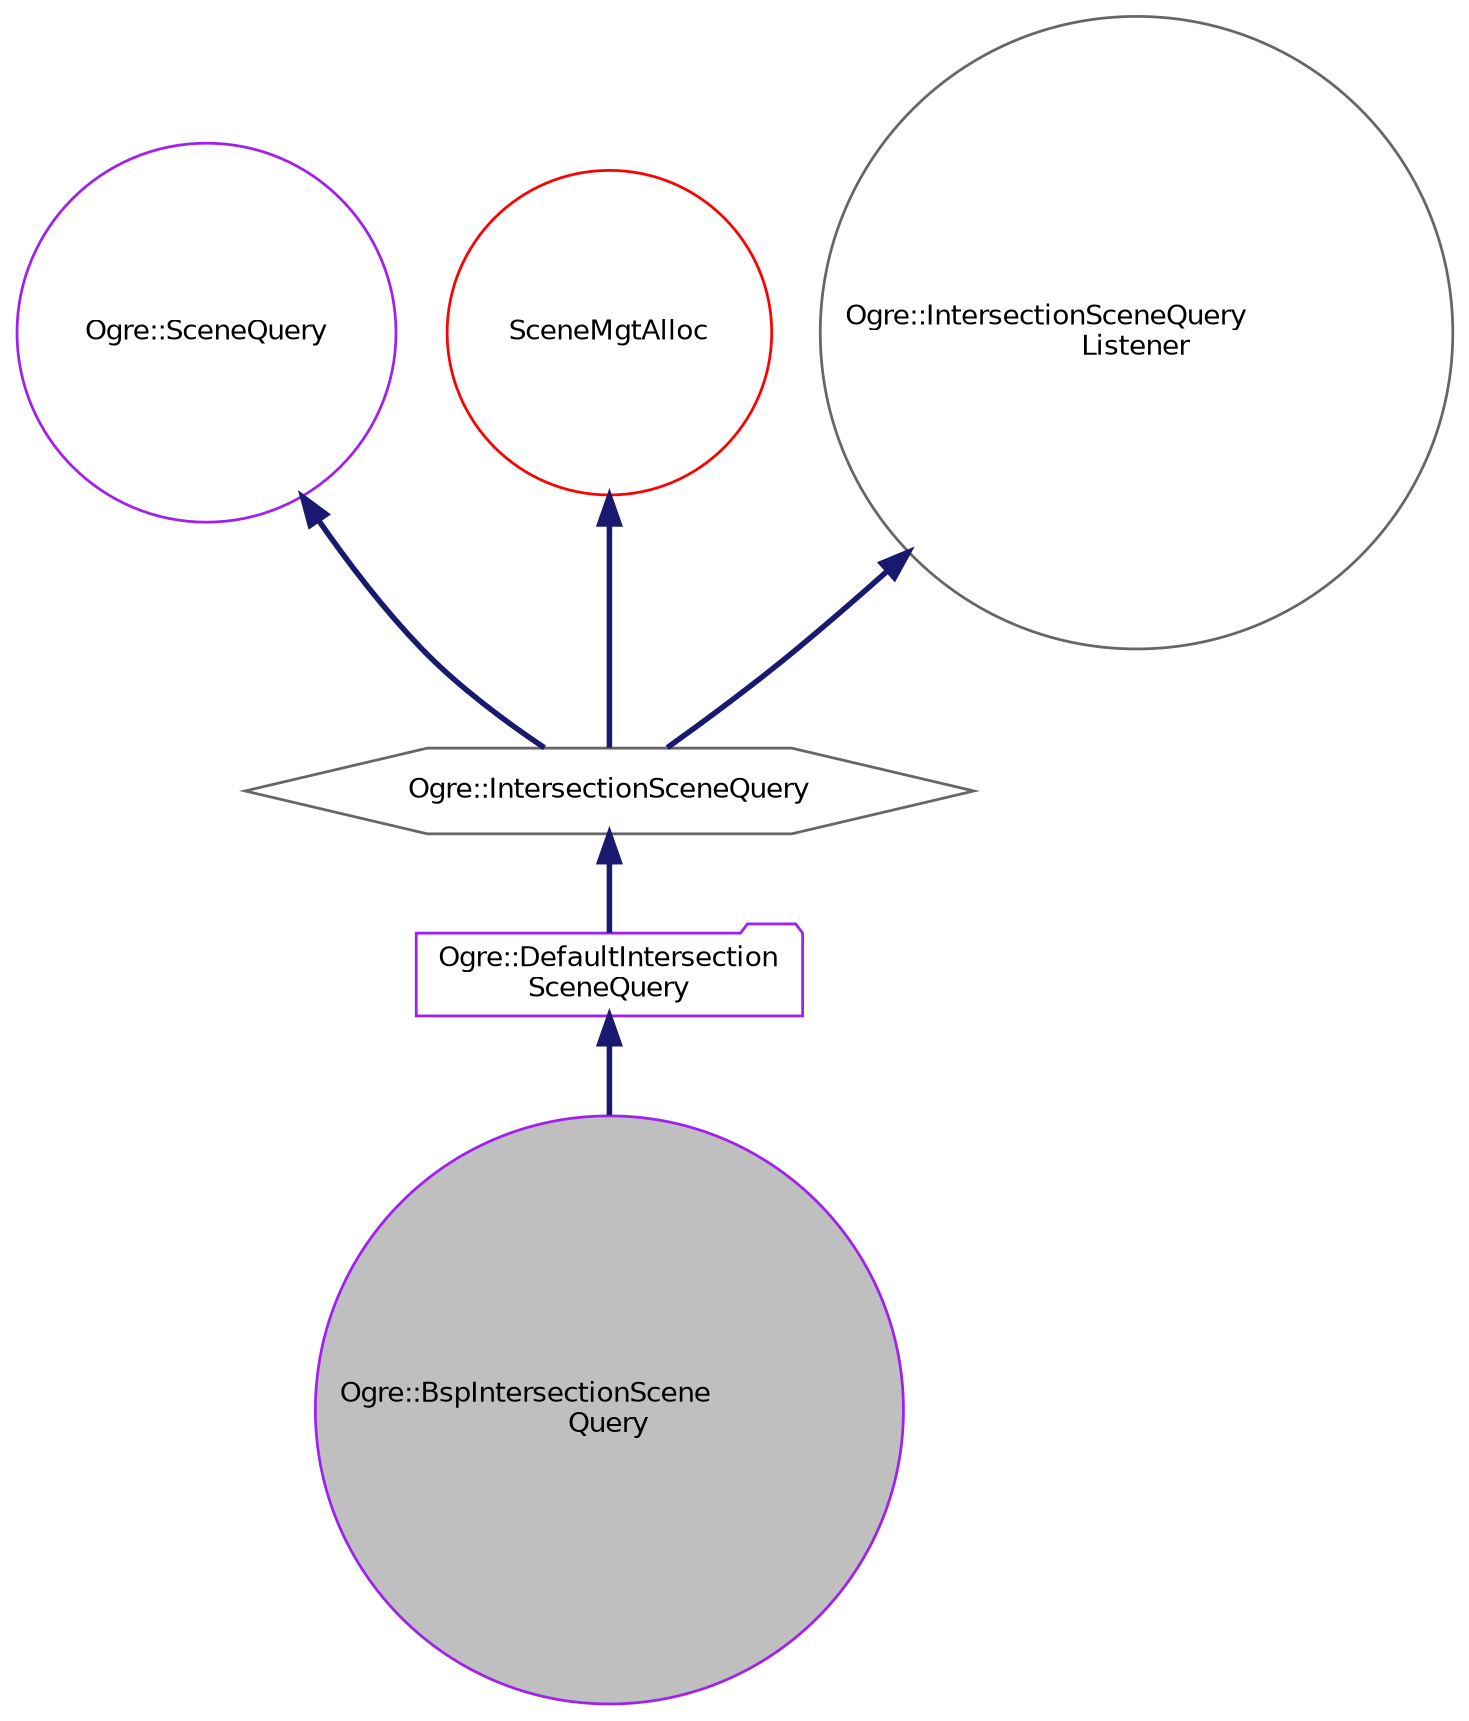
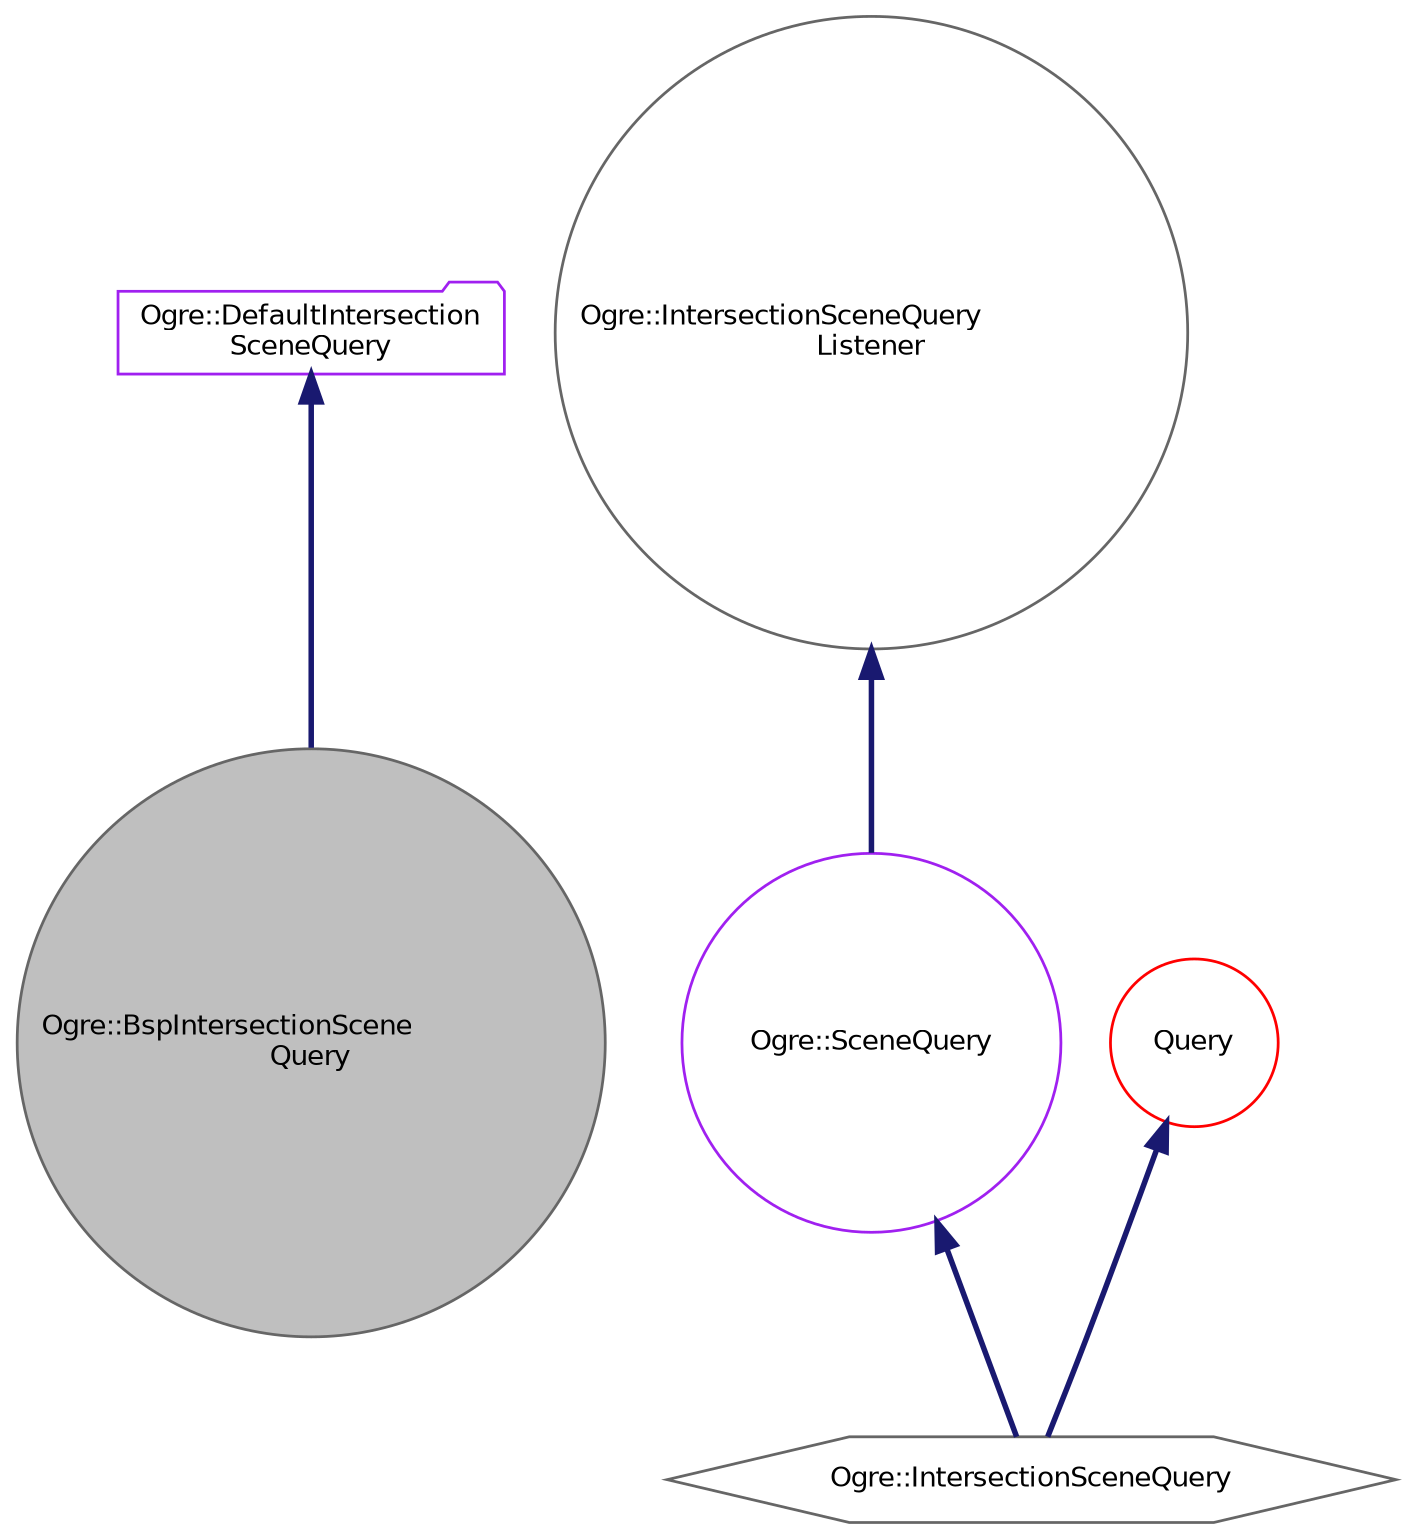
(609, 333) -> (1194, 1043)
(780, 663) -> (871, 765)
(609, 897) -> none
(609, 1410) -> (311, 1043)
